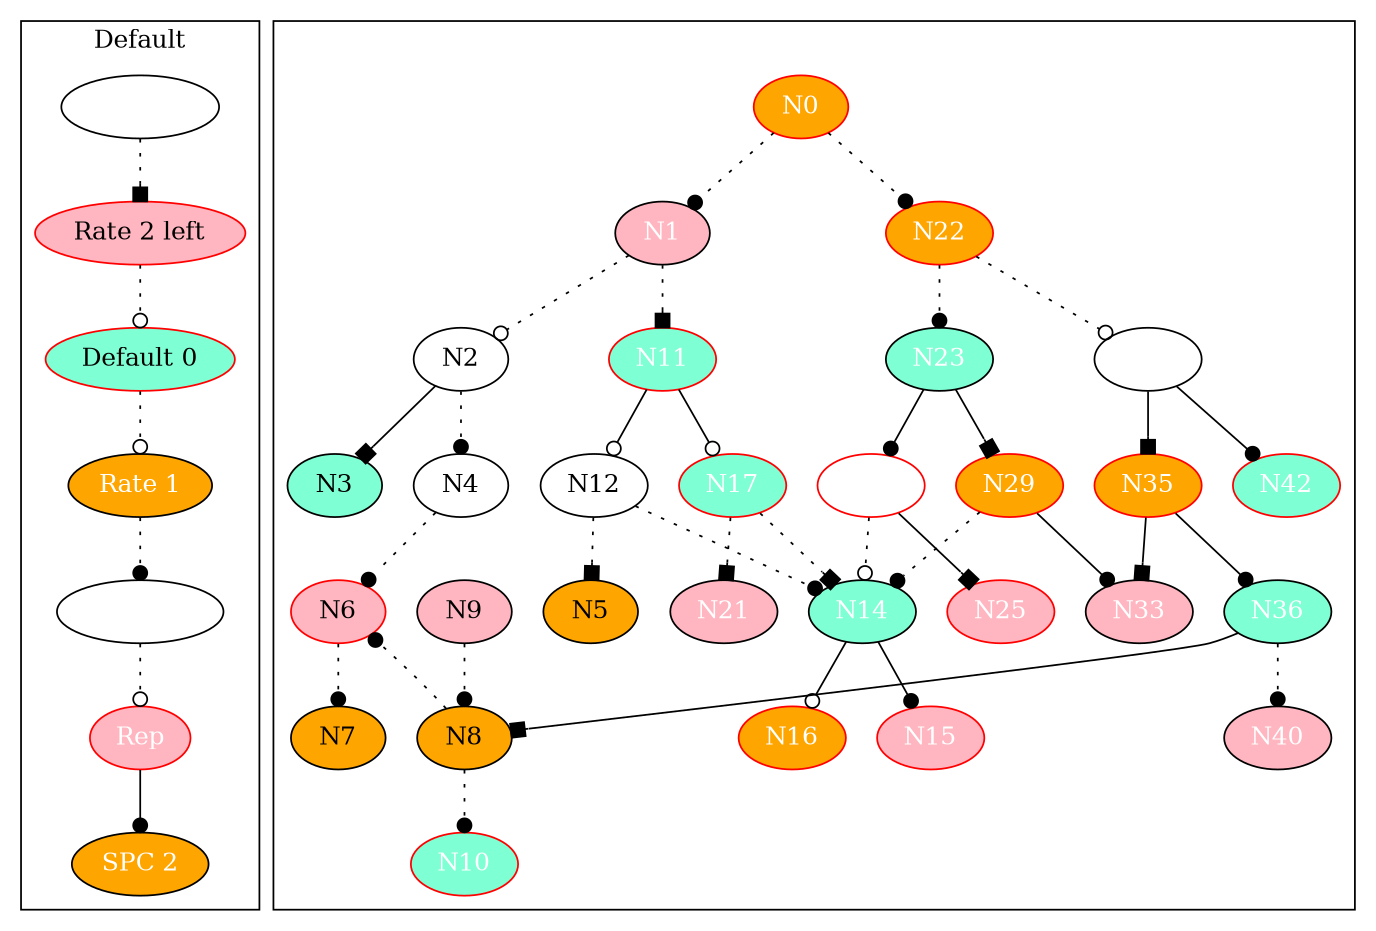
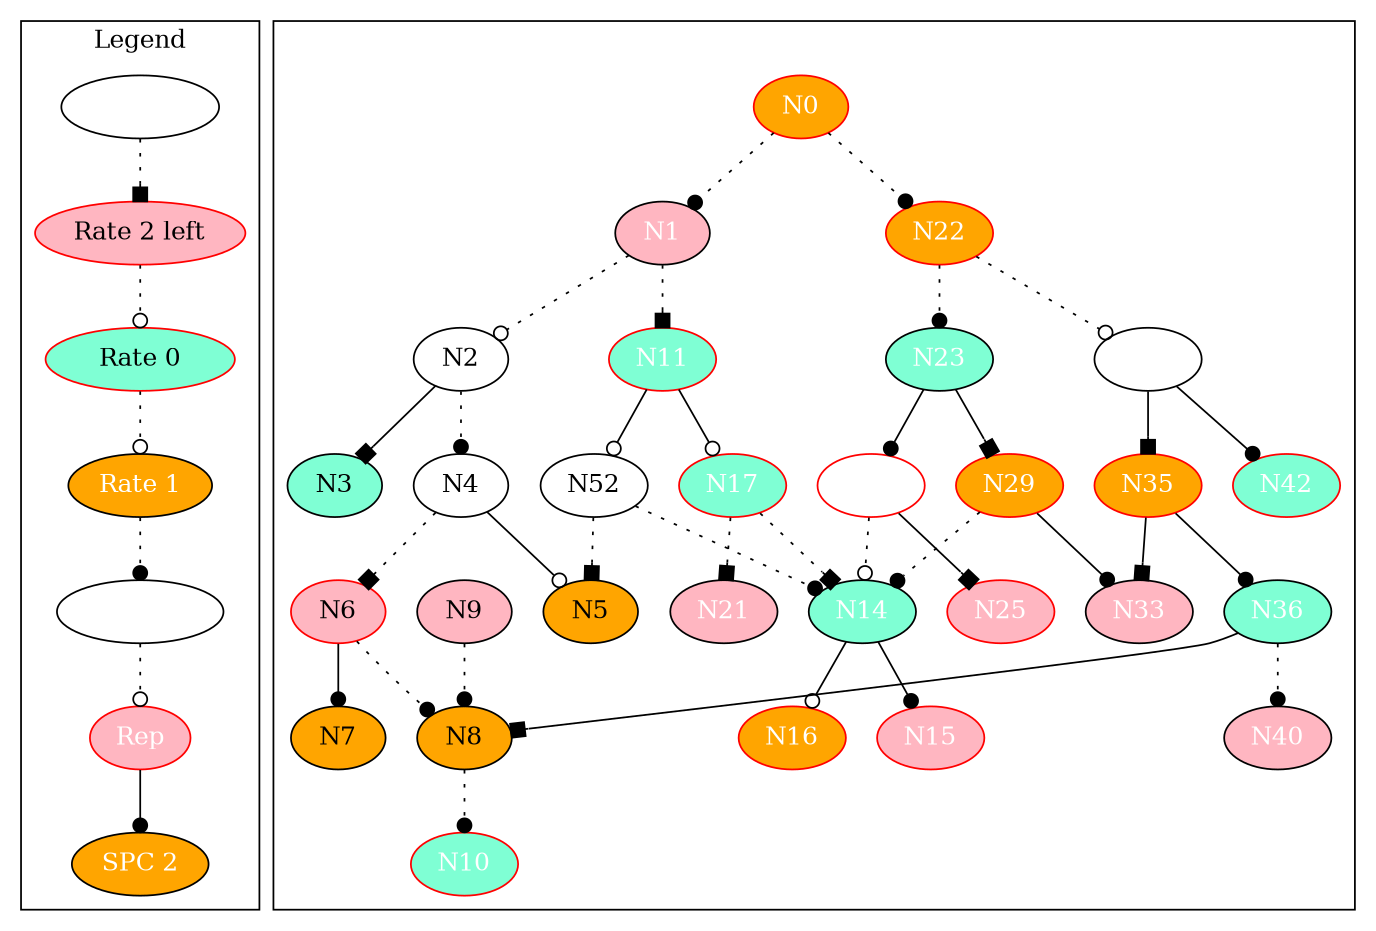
(140, 41) -> (140, 41)
(140, 359) -> (140, 359)
(594, 486) -> (594, 486)
(406, 542) -> (406, 542)
none -> (521, 544)
(338, 668) -> (338, 668)
(414, 676) -> (388, 674)
